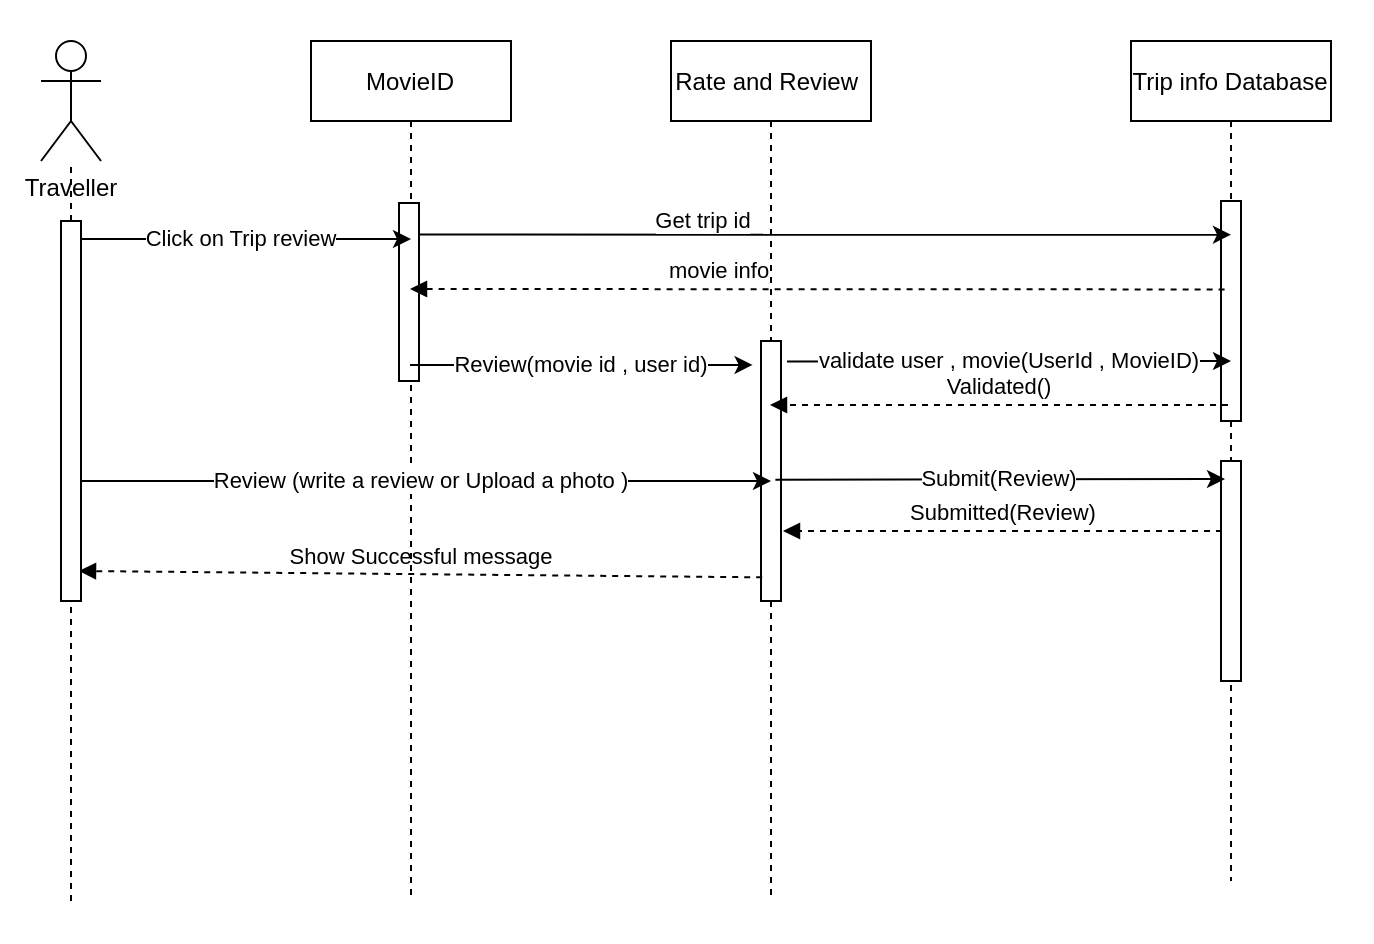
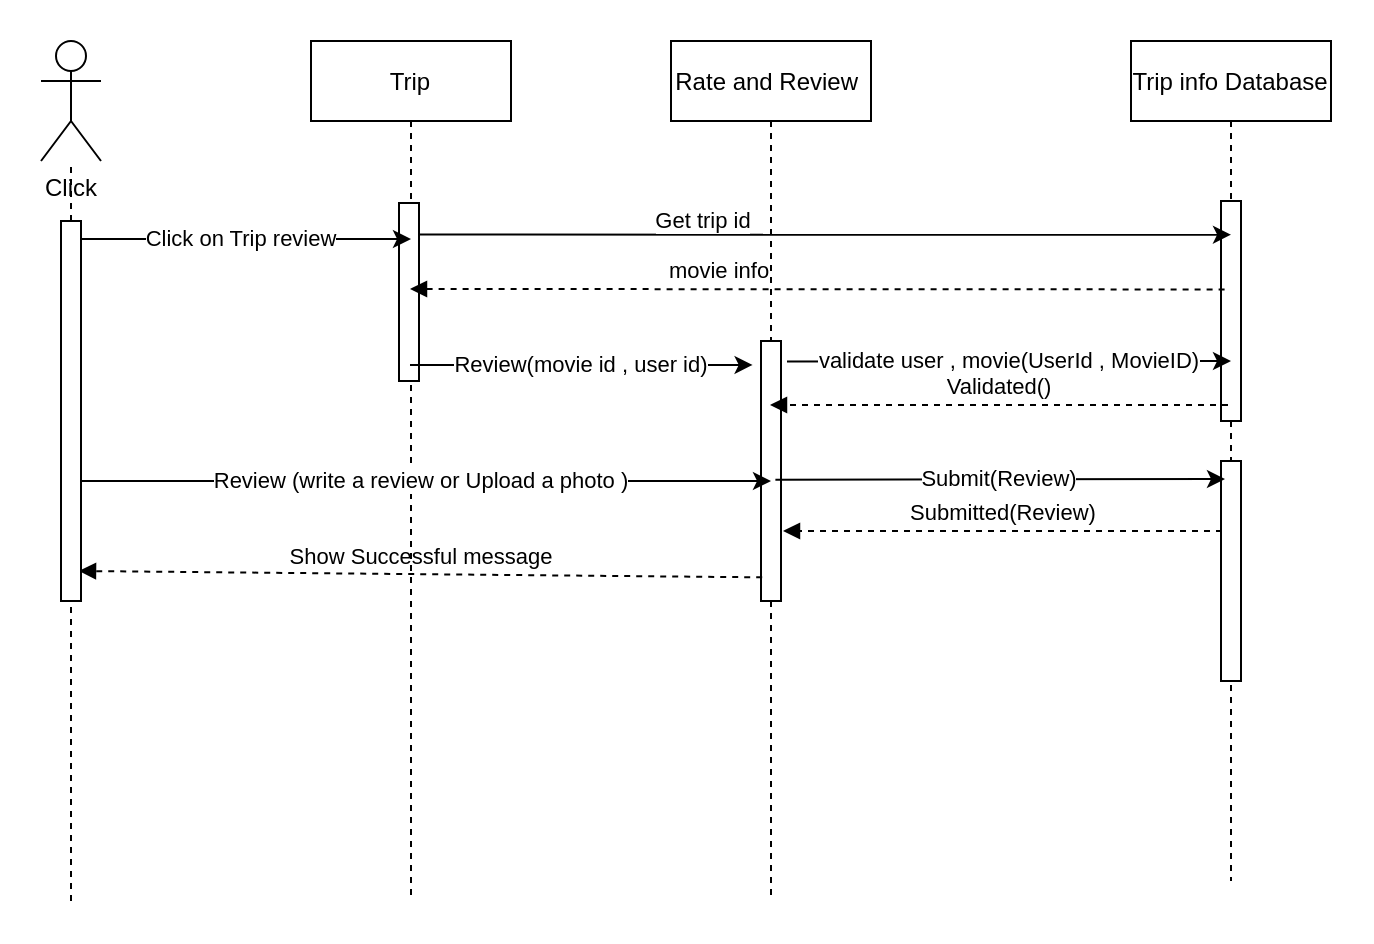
(410, 82) -> (410, 82)
(72, 189) -> (72, 189)
